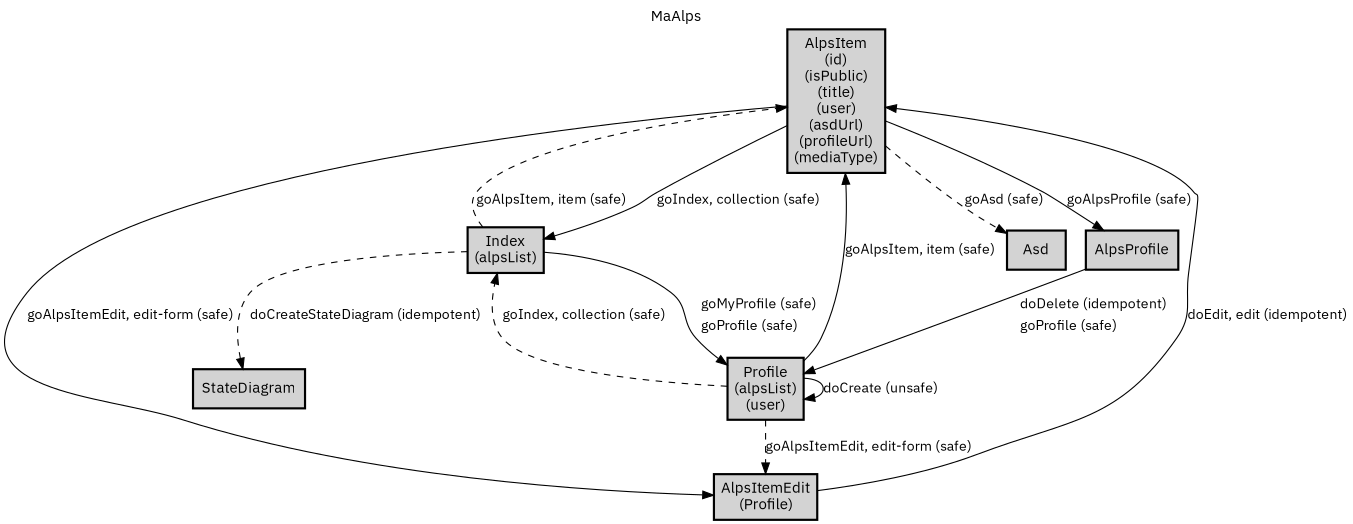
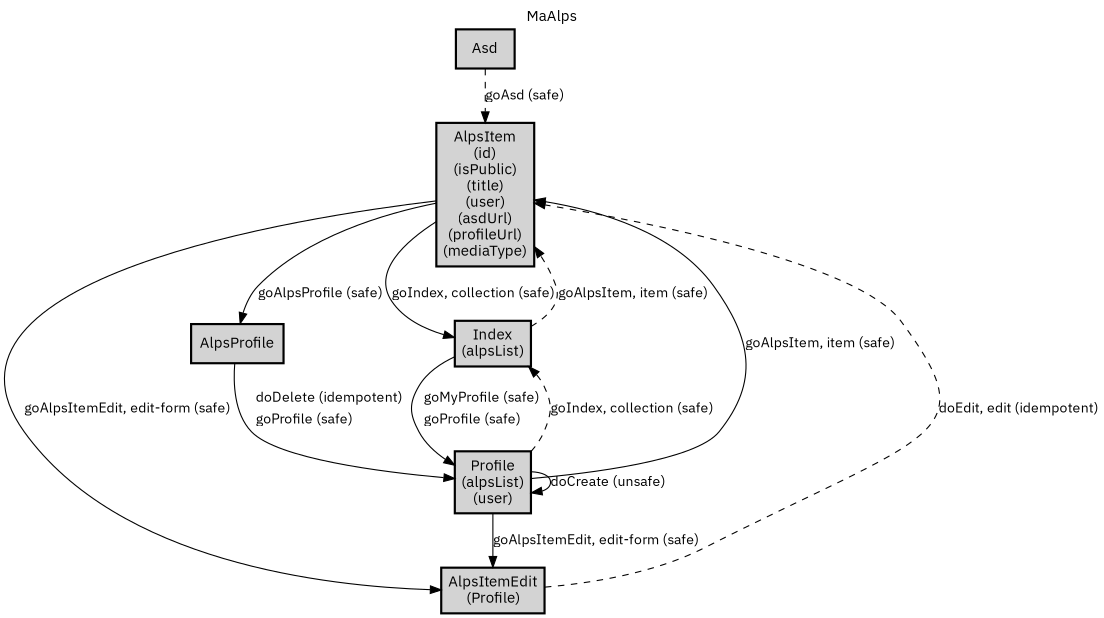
(939, 189) -> (485, 90)
(1187, 309) -> (939, 391)
(249, 389) -> none
(766, 441) -> (493, 535)
